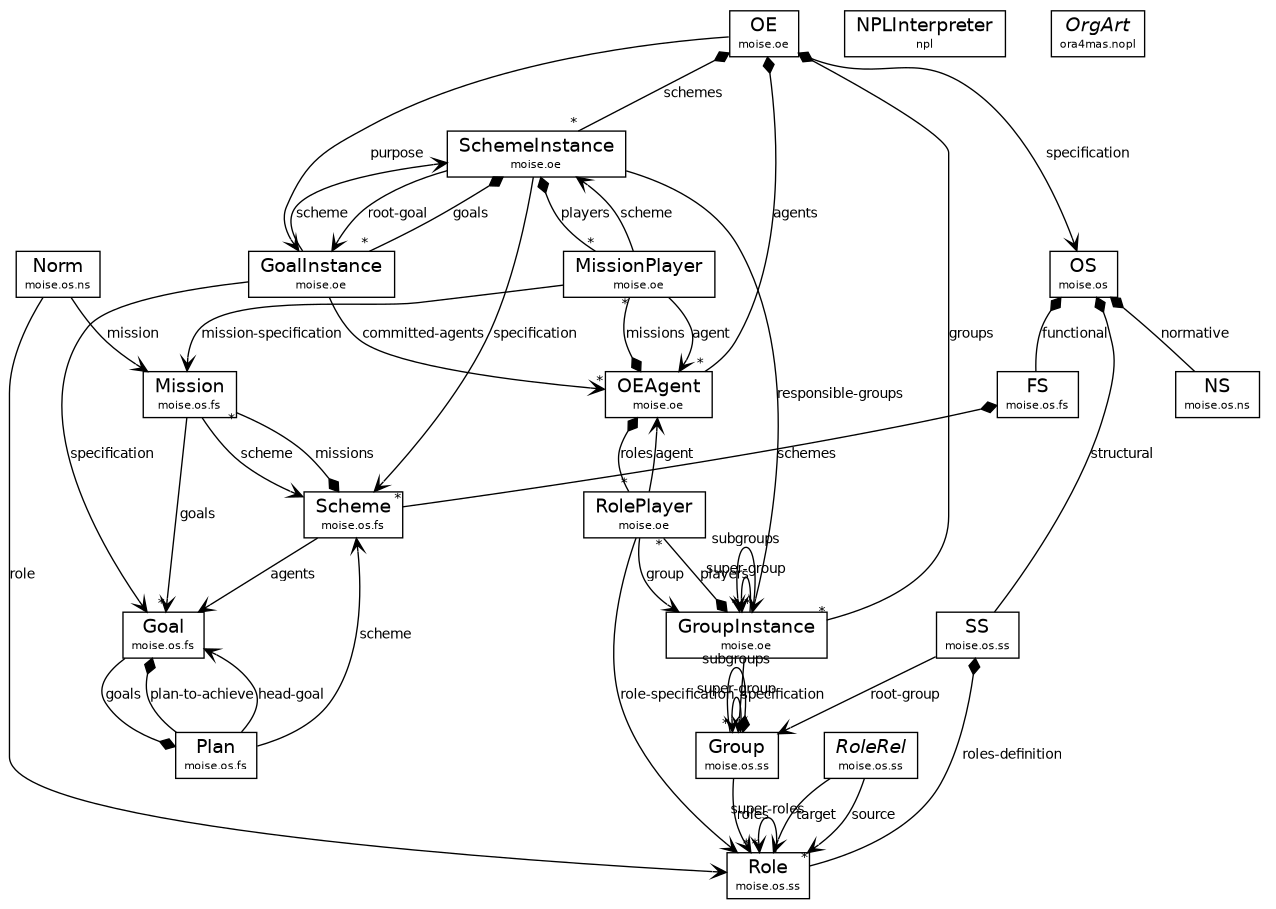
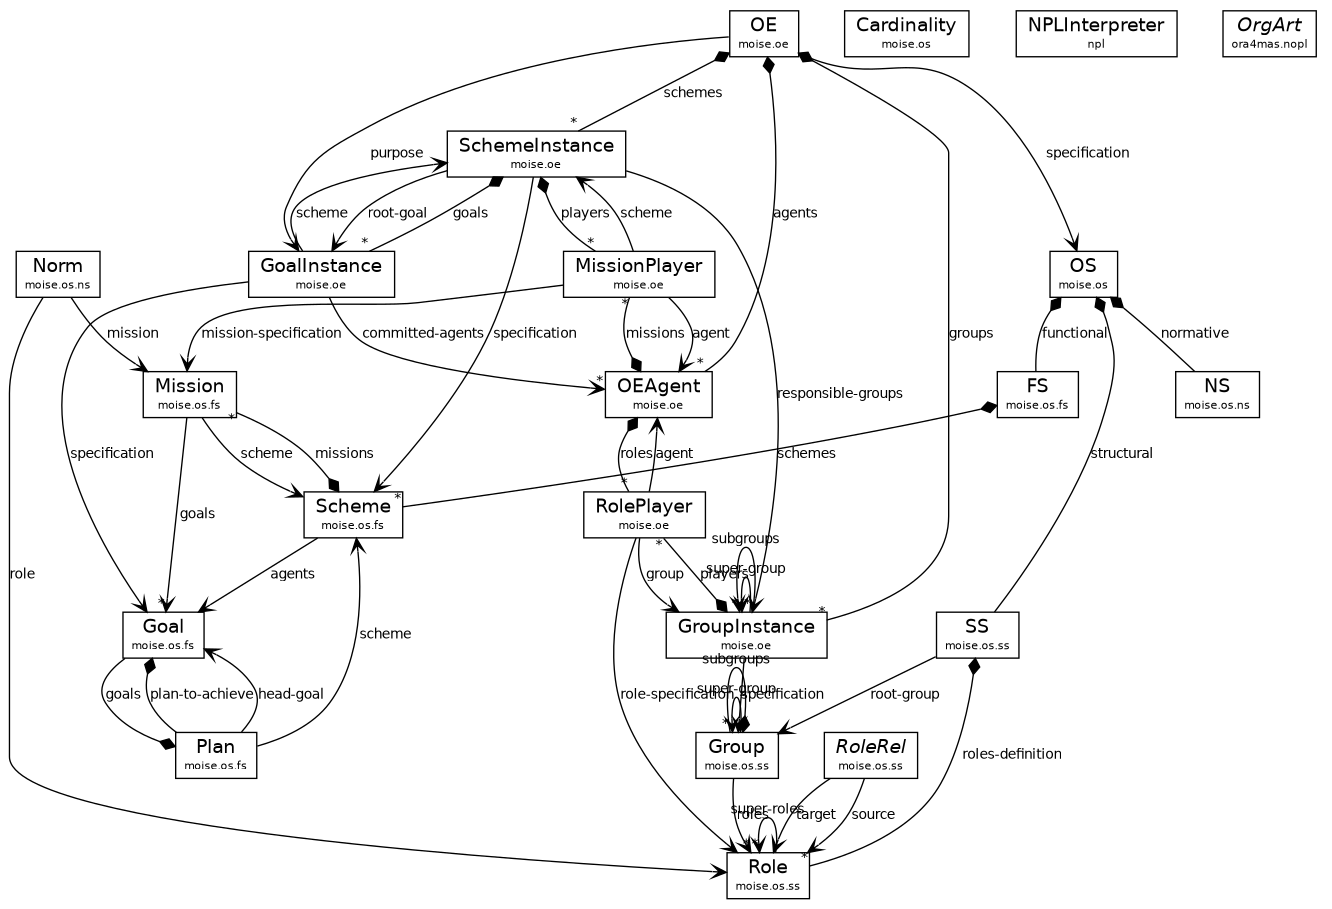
none -> (907, 34)
